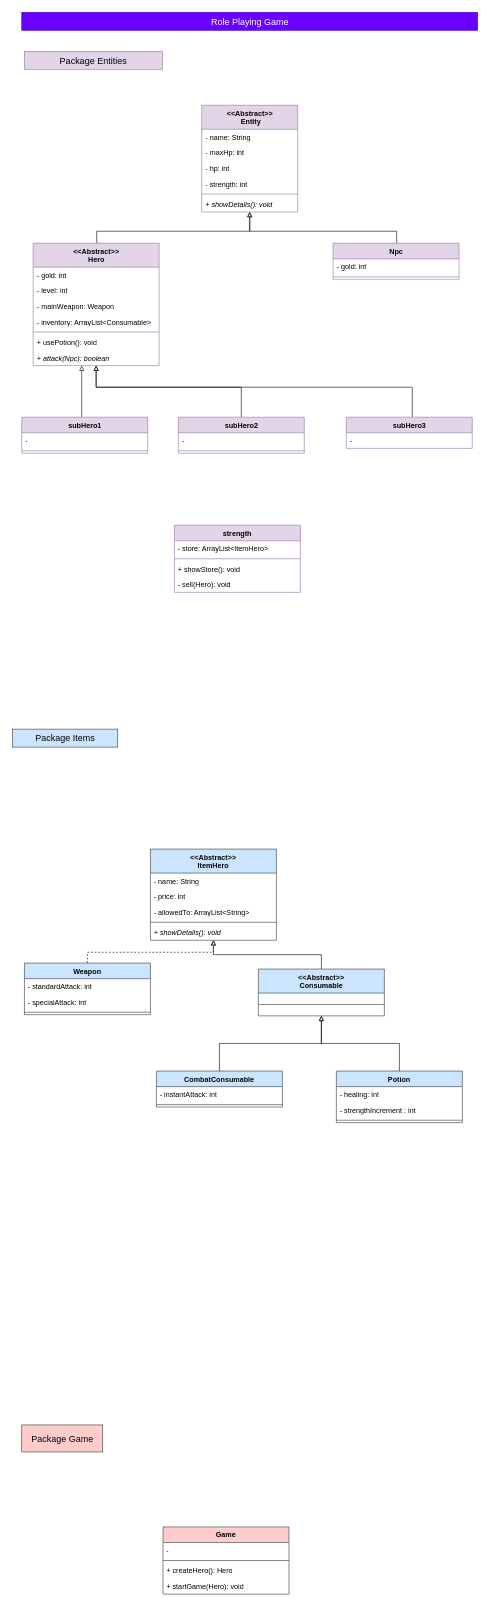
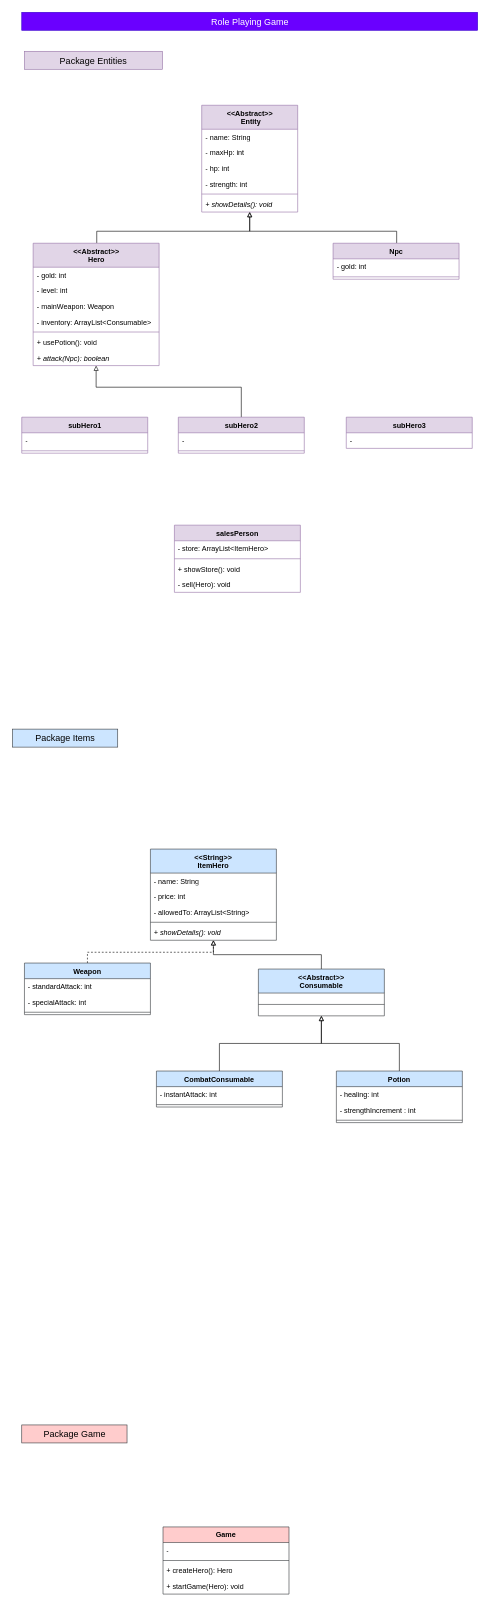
(343, 387) -> none
(82, 394) -> none
(237, 534) -> (237, 534)
(213, 862) -> (213, 862)
(62, 1439) -> (74, 1434)
